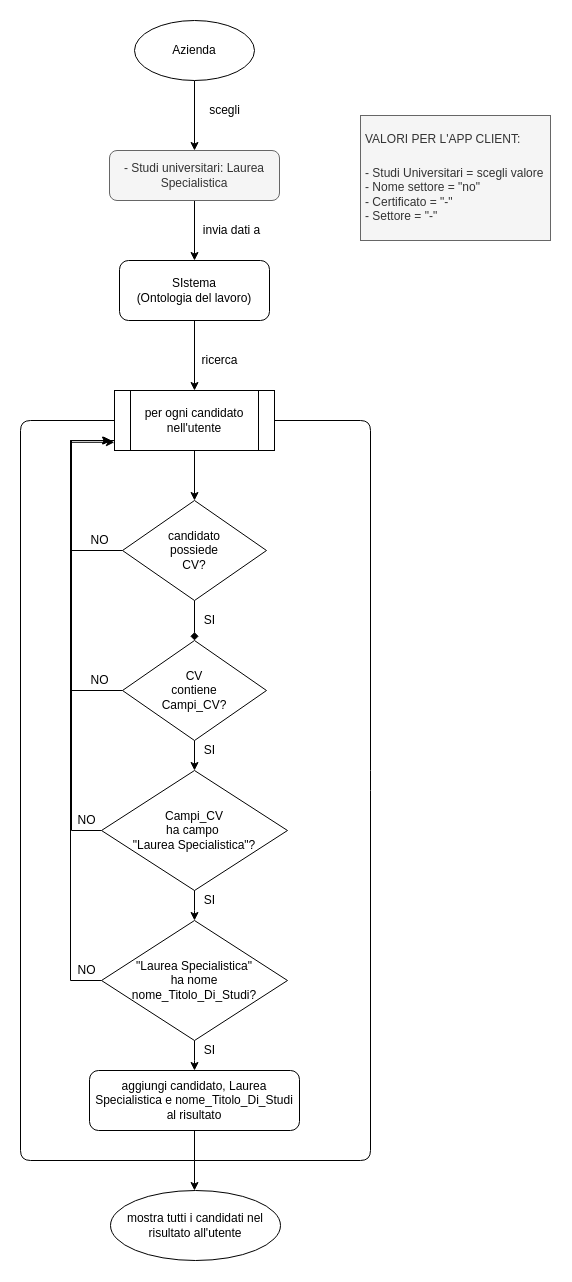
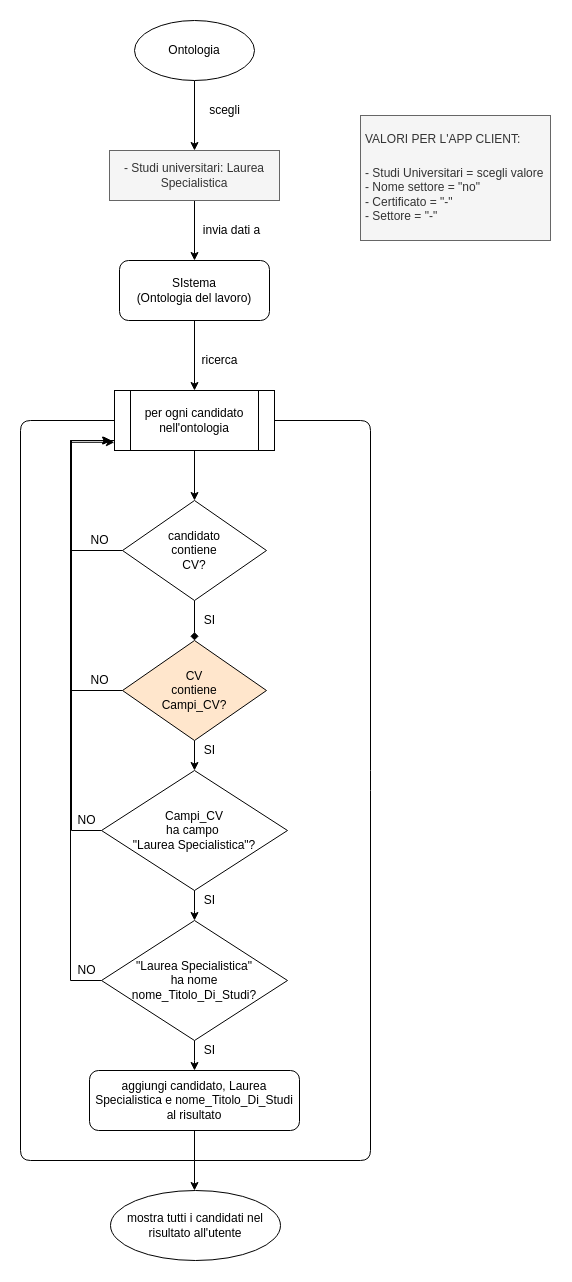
(195, 51) -> (195, 51)
(195, 176) -> (195, 176)
(195, 421) -> (195, 421)
(195, 551) -> (195, 551)
(195, 691) -> (195, 691)
